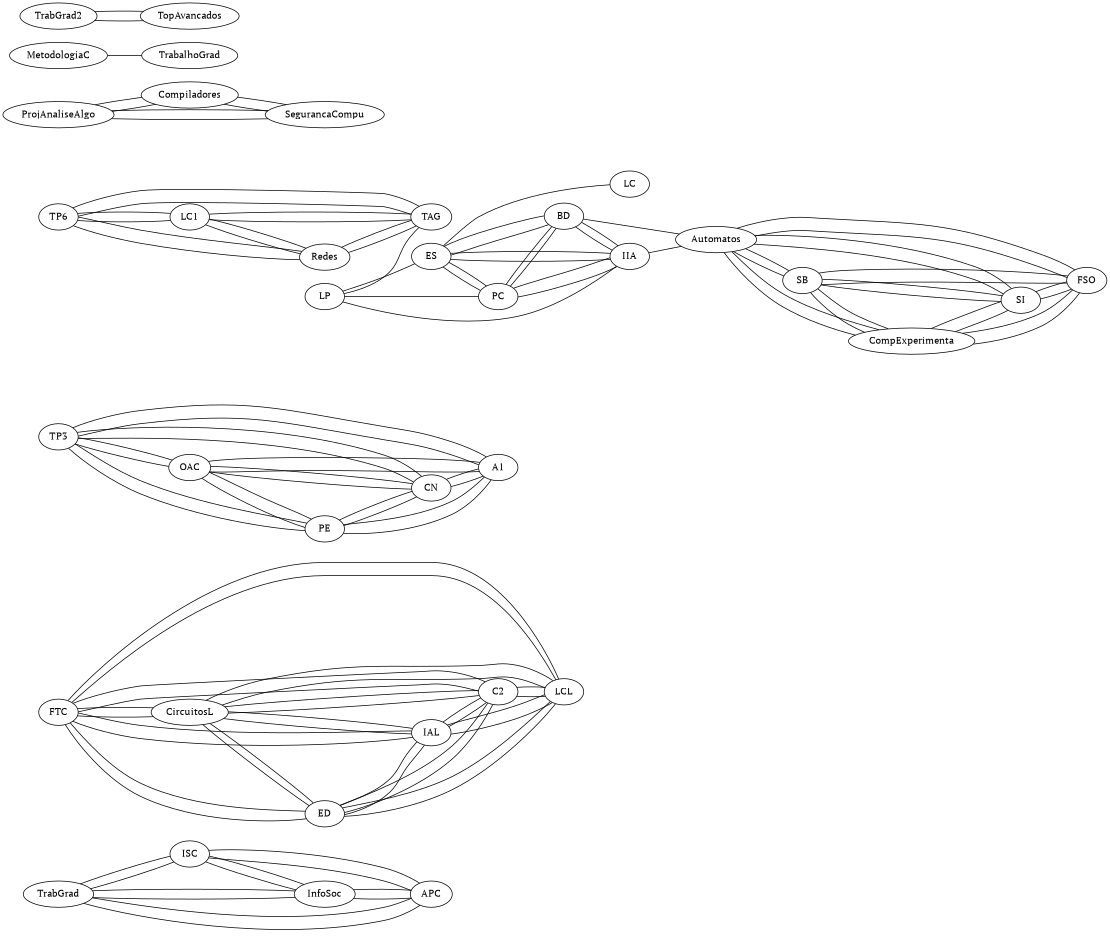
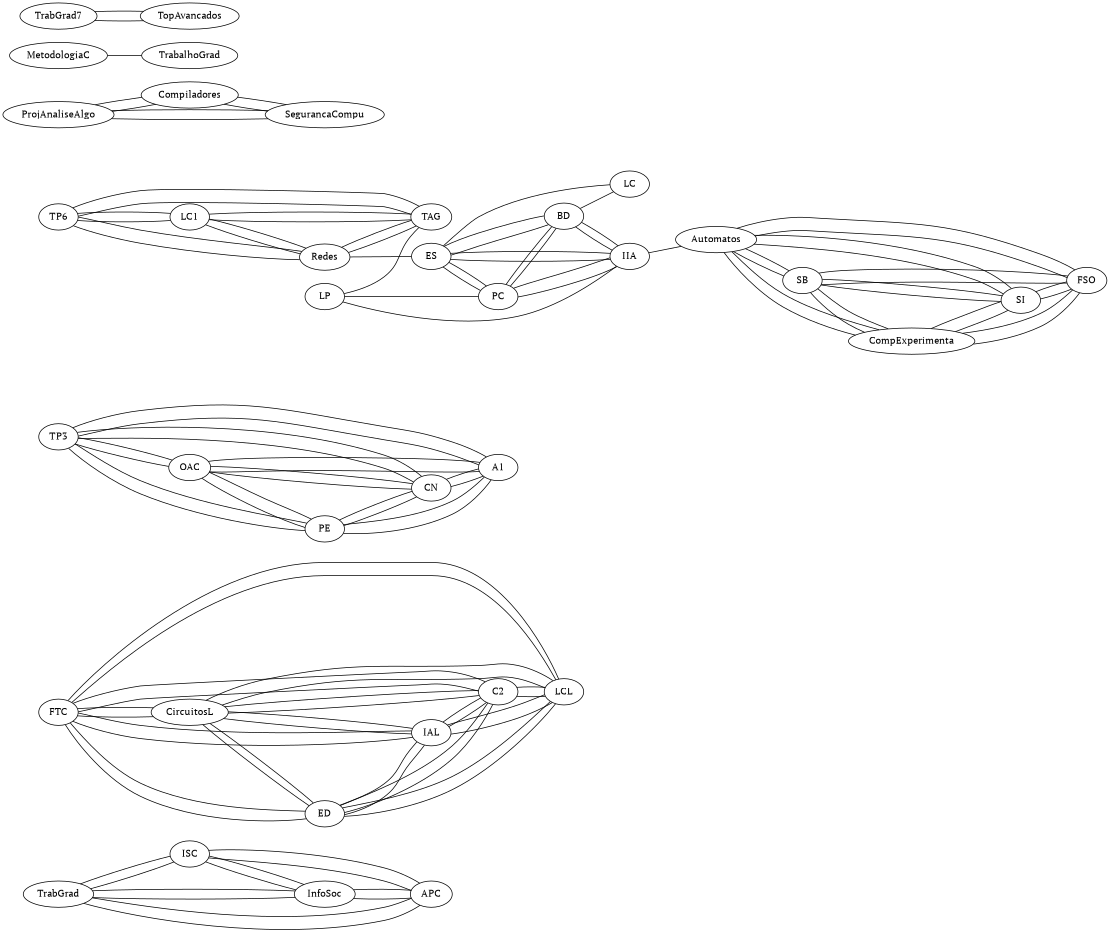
(58, 16) -> (58, 16)
(631, 227) -> (597, 200)
(395, 272) -> (381, 257)
